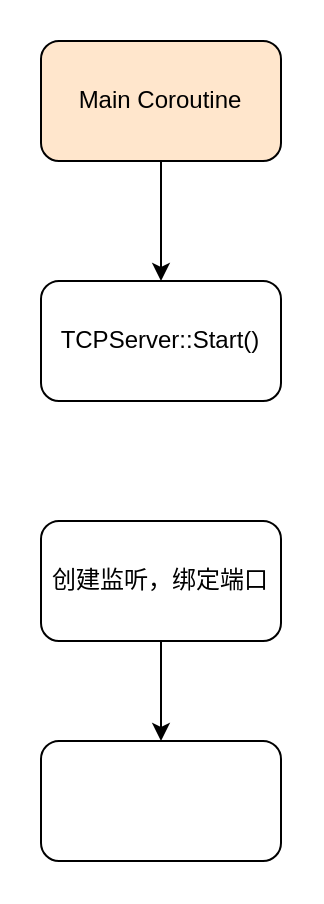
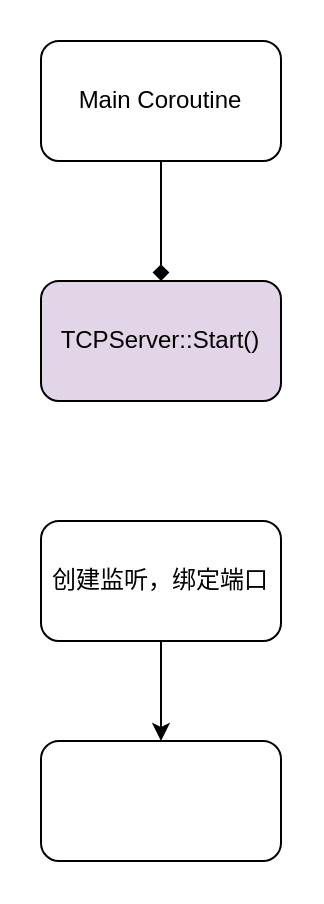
(161, 101) -> (161, 101)
(161, 266) -> (161, 265)
(161, 341) -> (161, 341)
